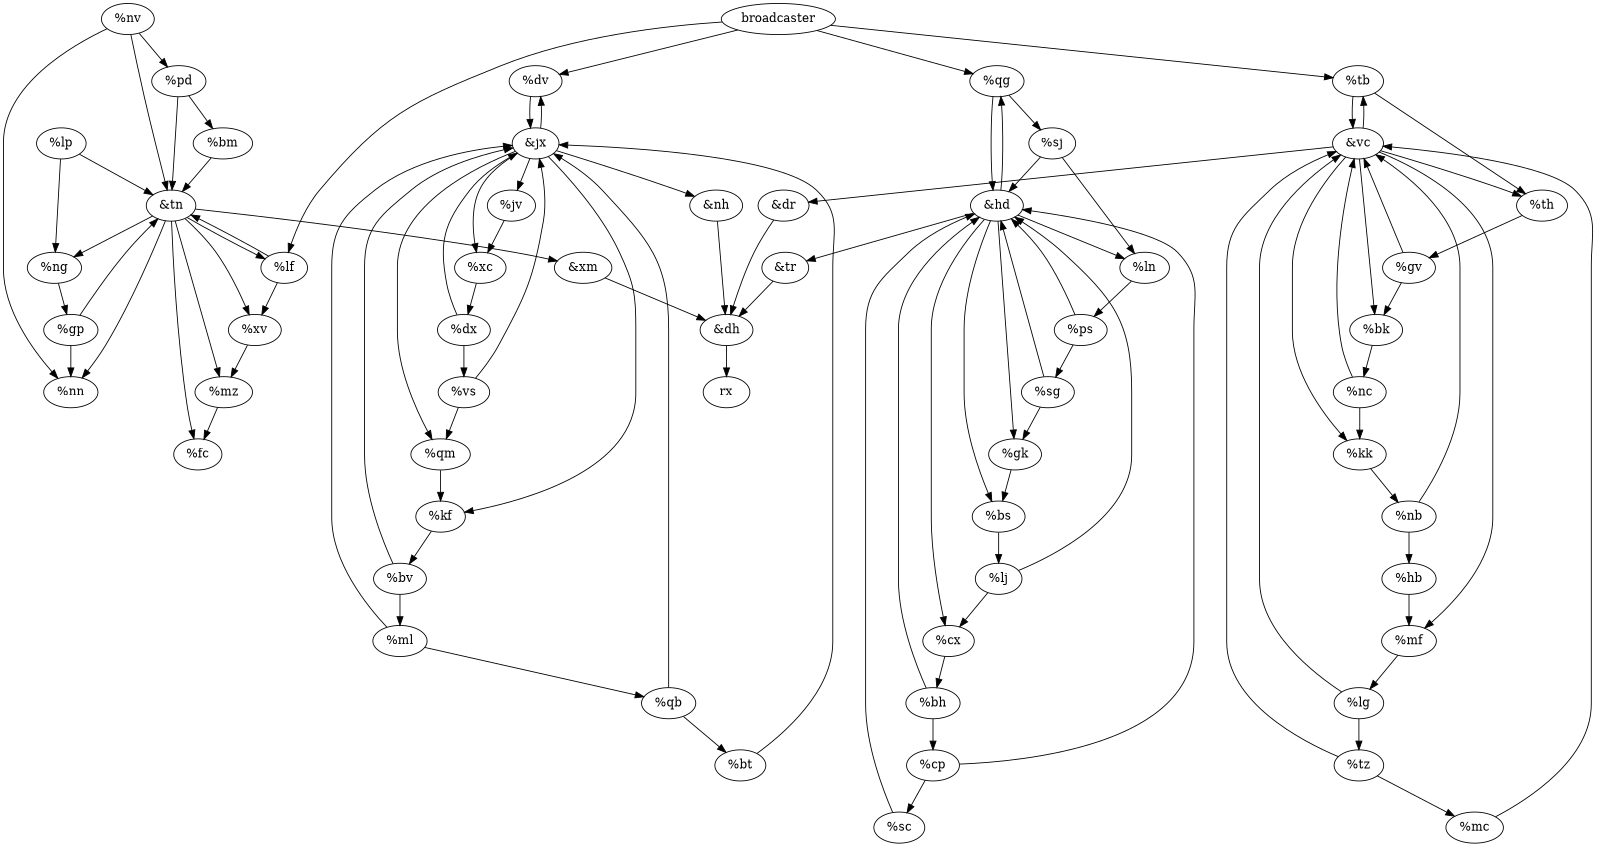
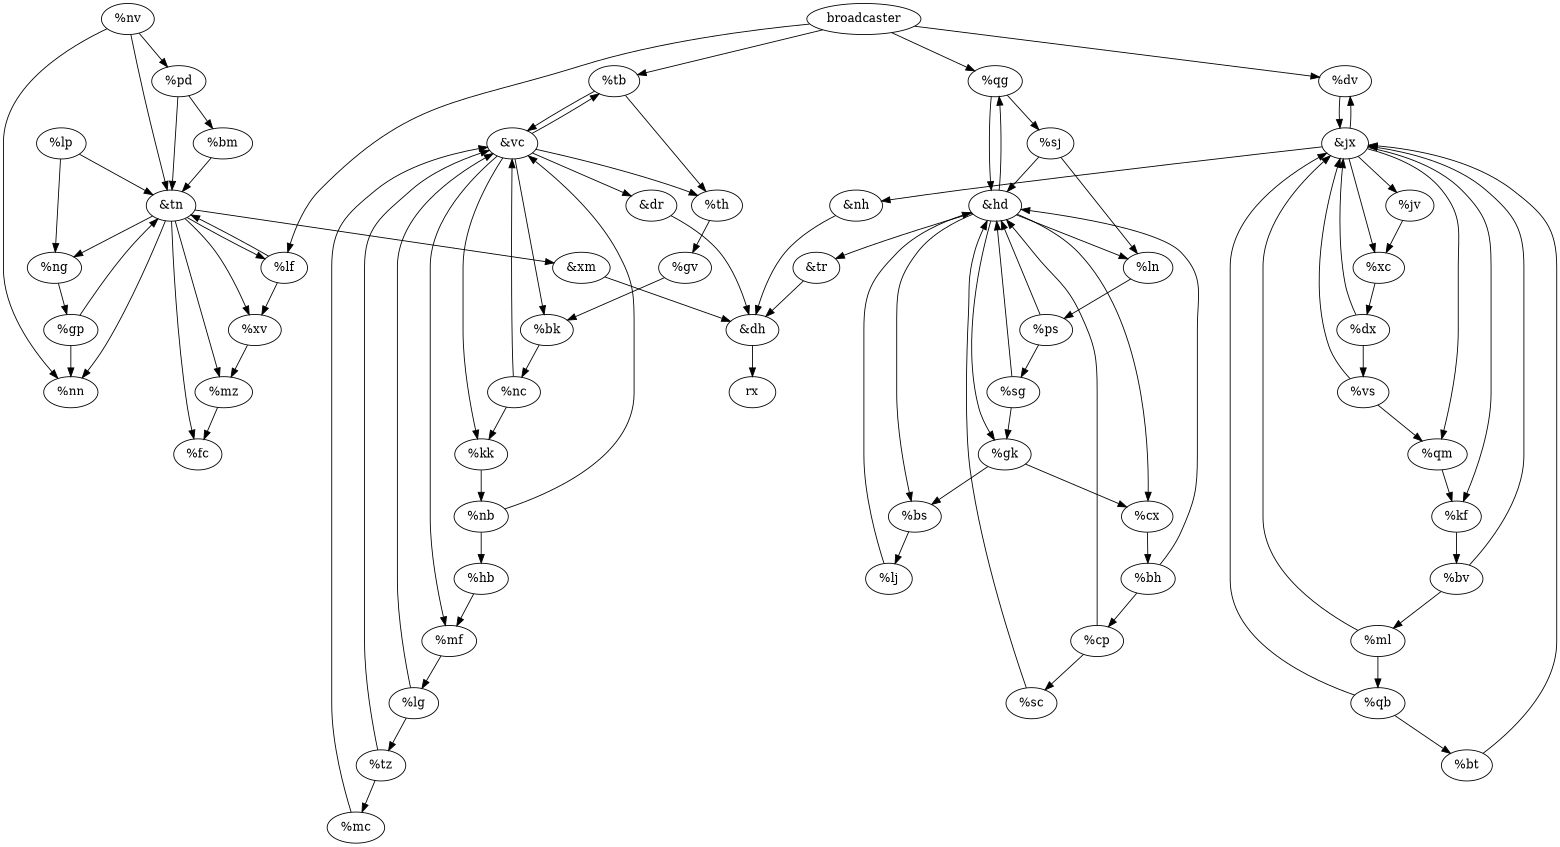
(1385, 210) -> none
(977, 606) -> (1072, 484)
